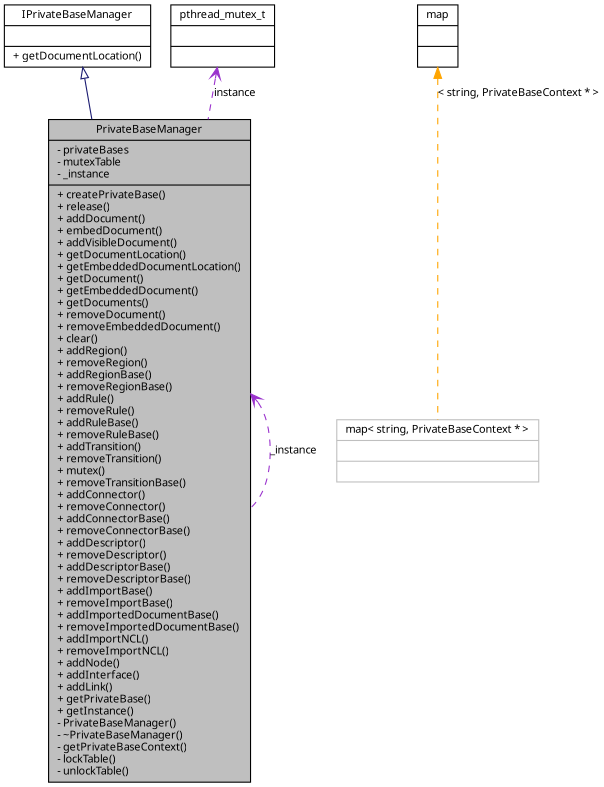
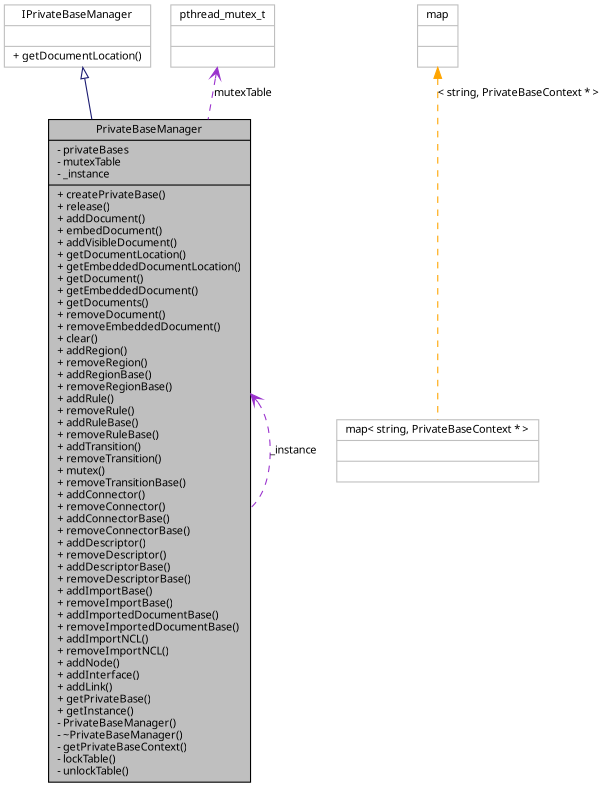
(78, 36) -> (78, 36)
(223, 36) -> (223, 36)
(438, 36) -> (438, 36)
(235, 93) -> (243, 93)
